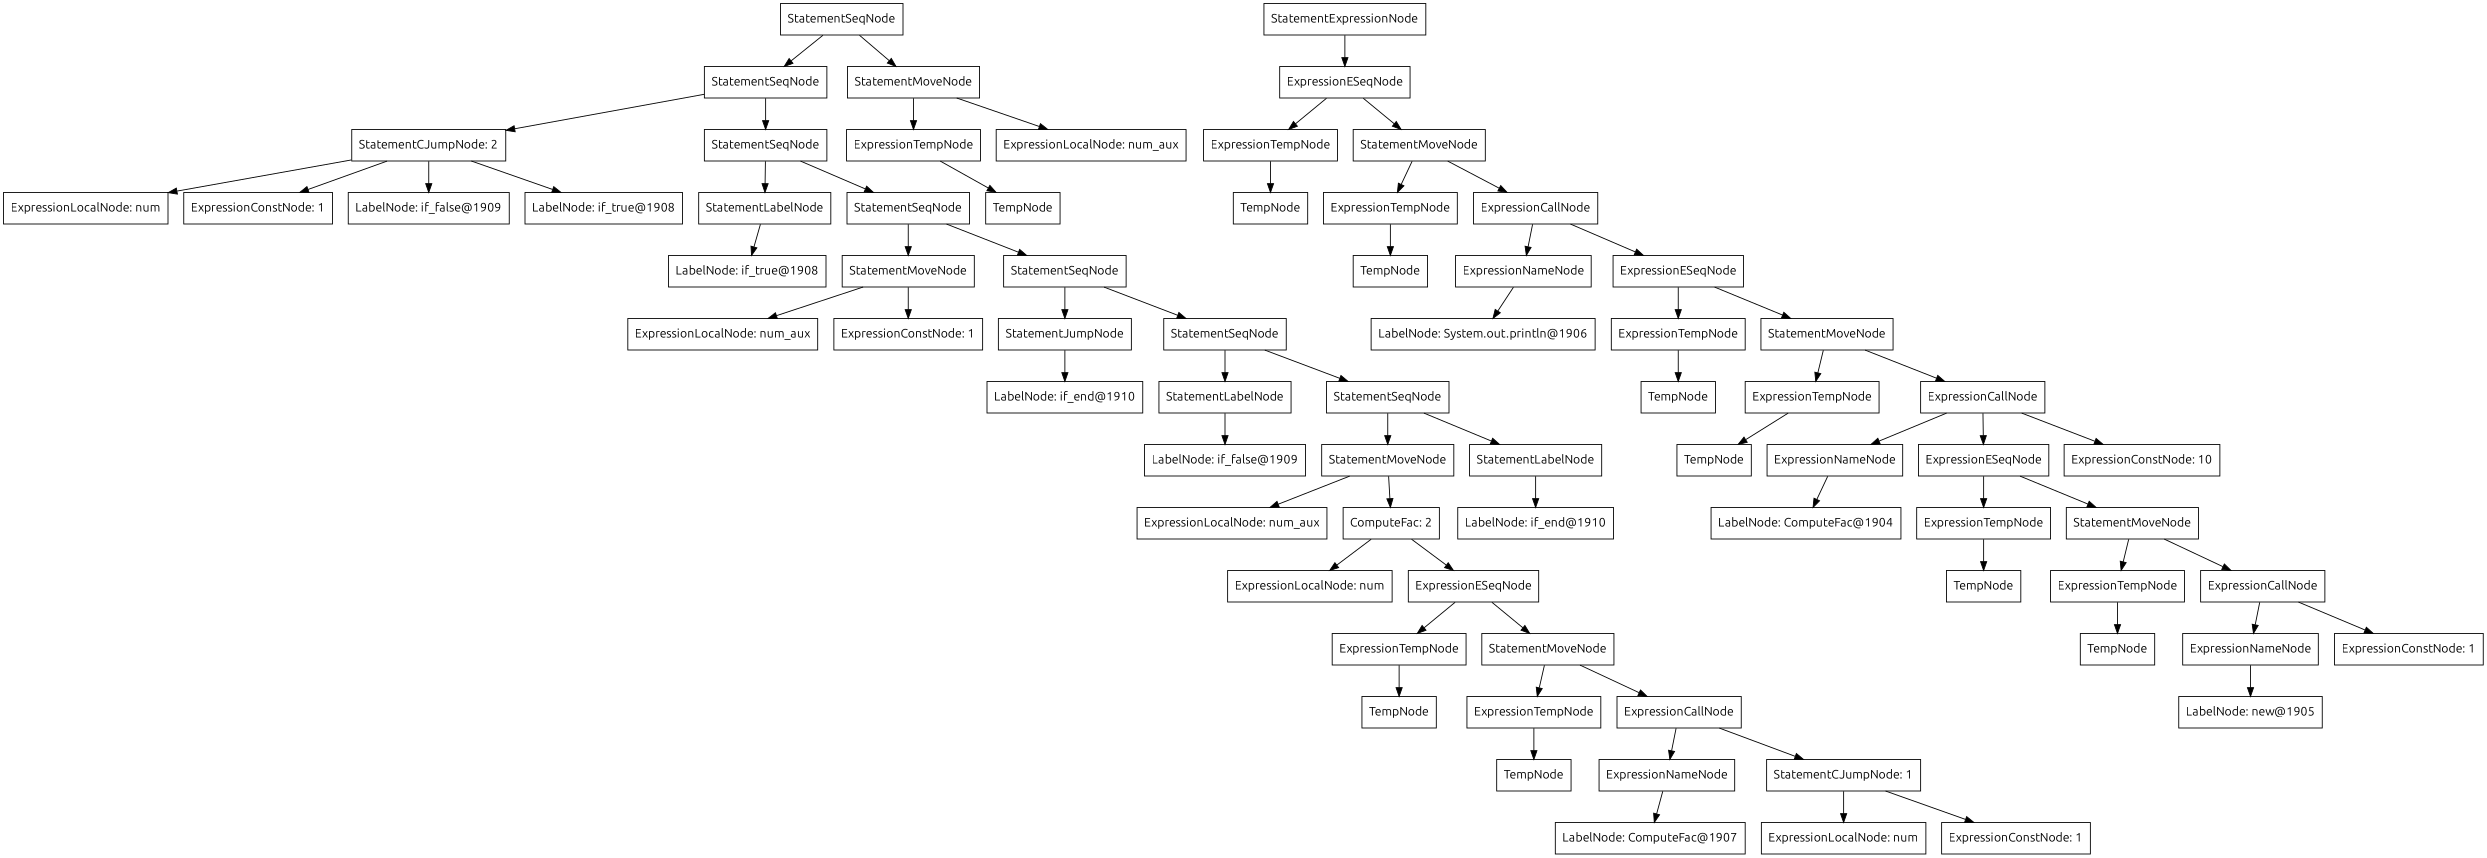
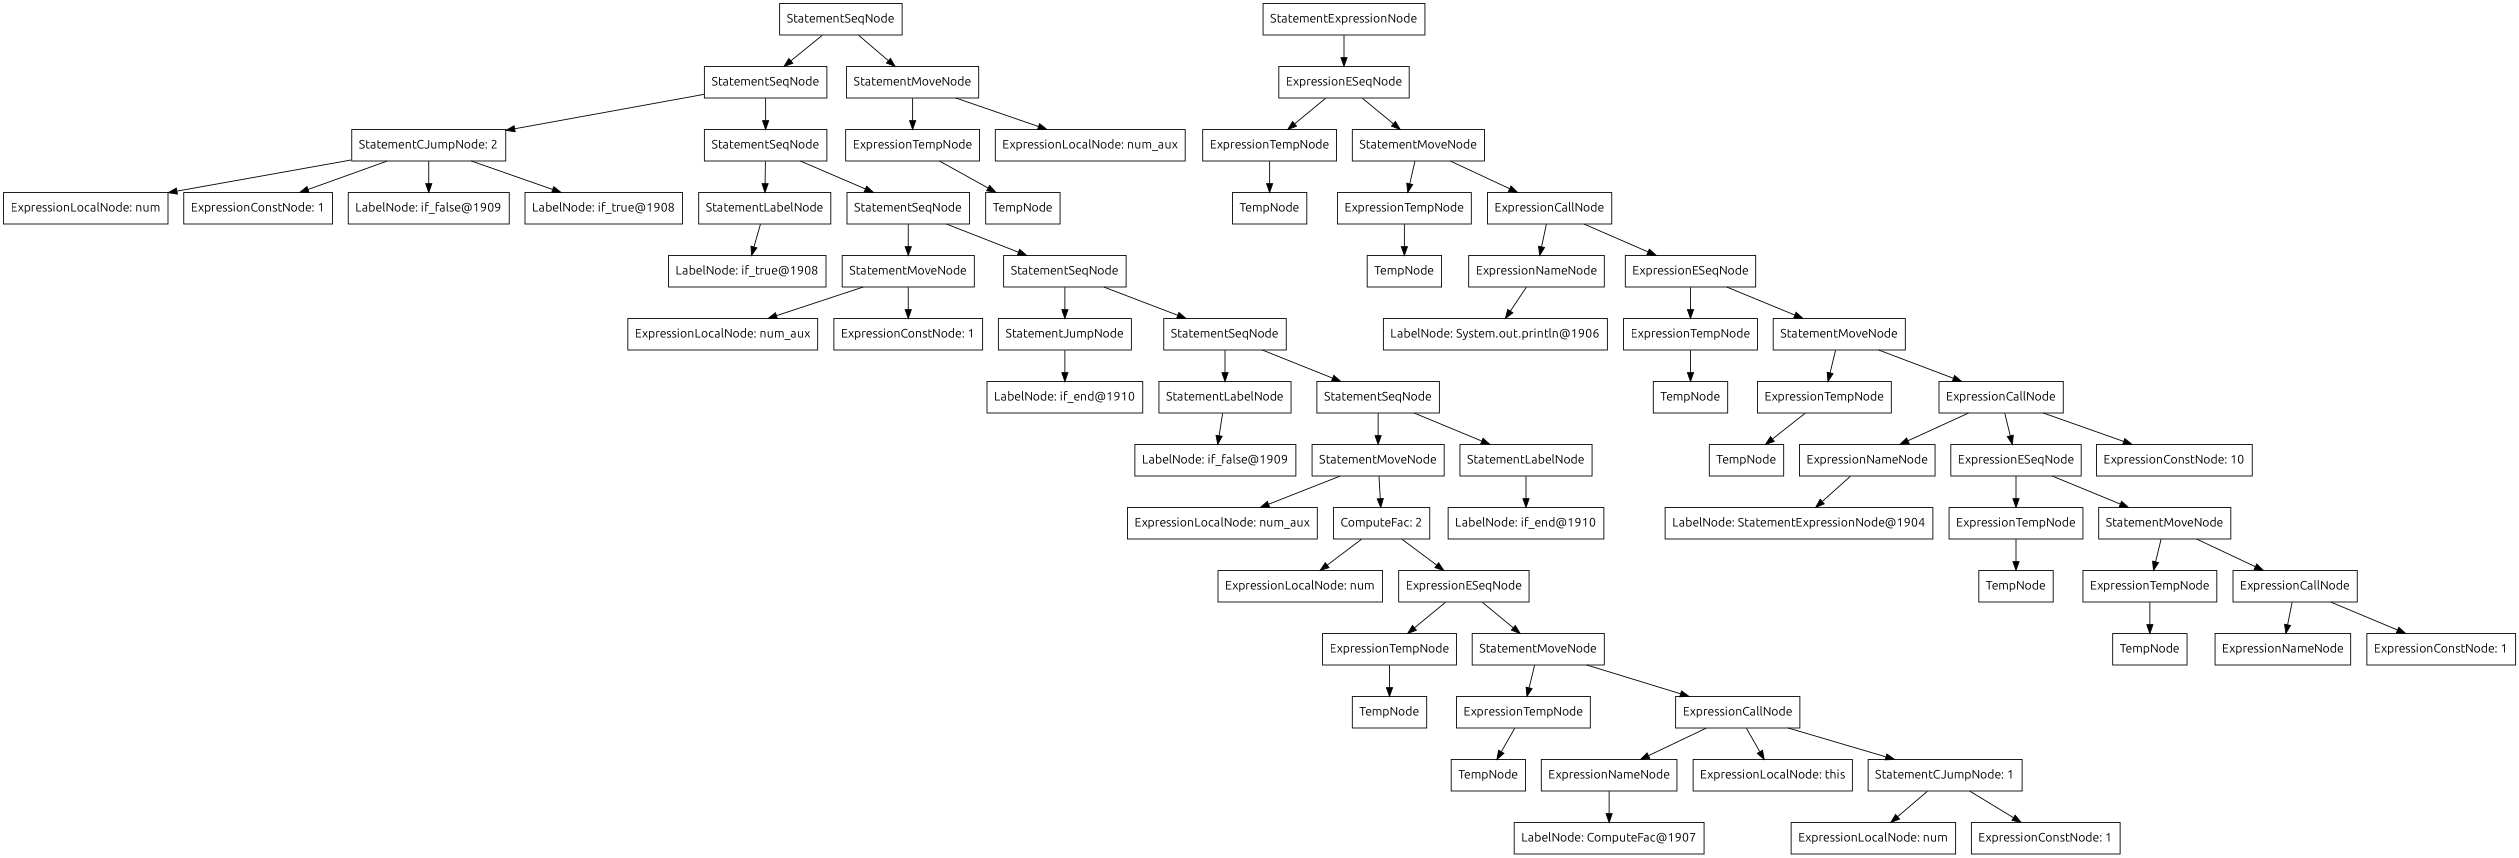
(1806, 523) -> (1799, 523)
(2250, 712) -> none
none -> (1773, 775)
